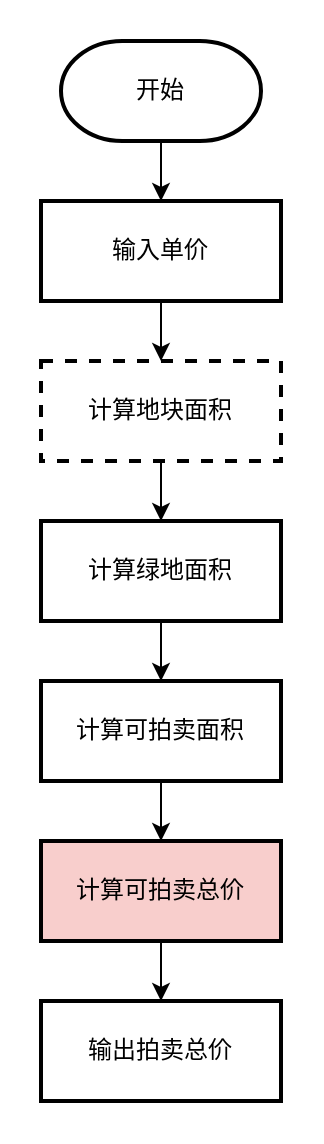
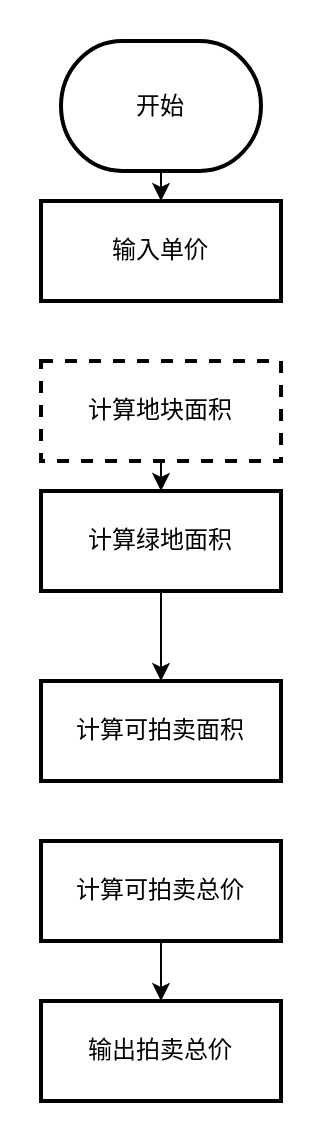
(161, 91) -> (161, 106)
(161, 324) -> none
(161, 571) -> (161, 541)
(161, 804) -> none
(161, 891) -> (161, 891)
